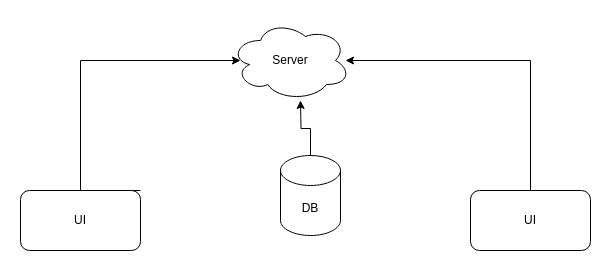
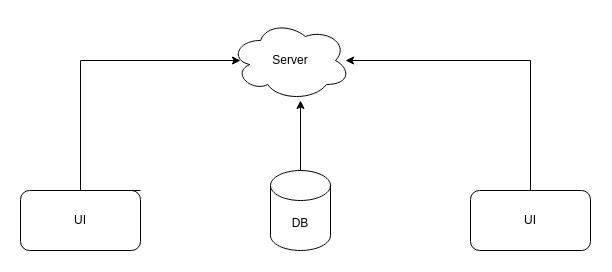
(311, 196) -> (301, 211)
